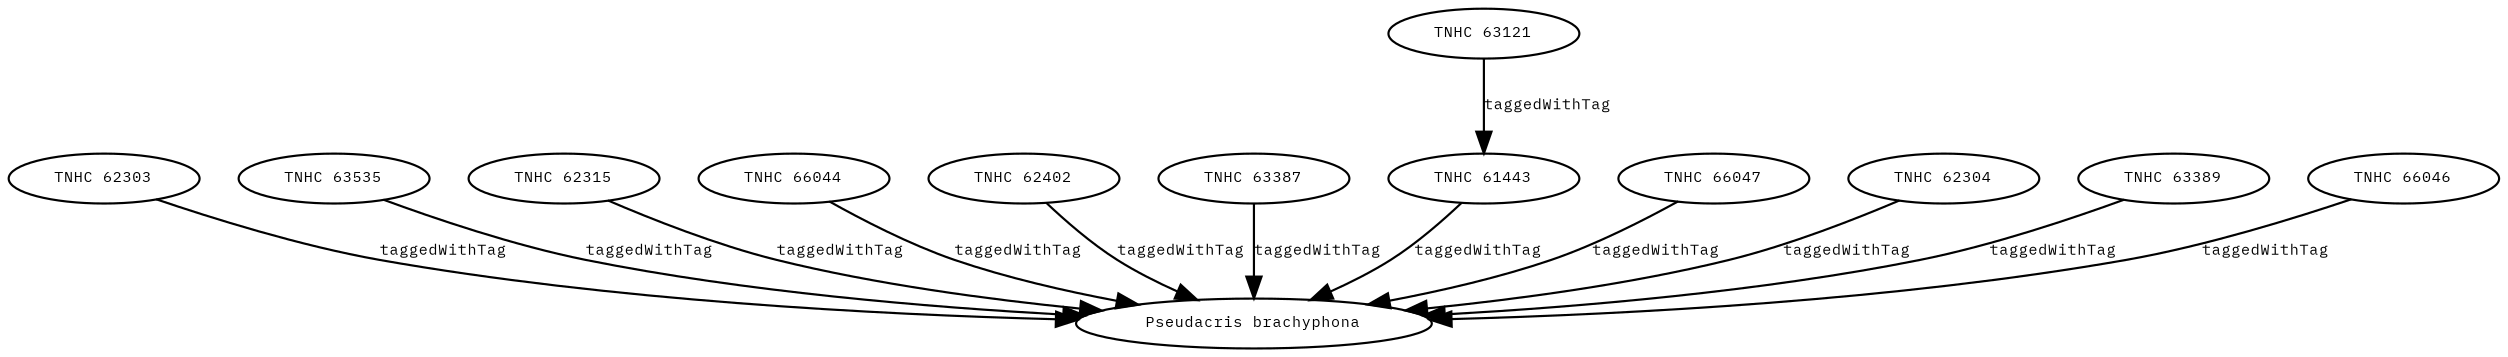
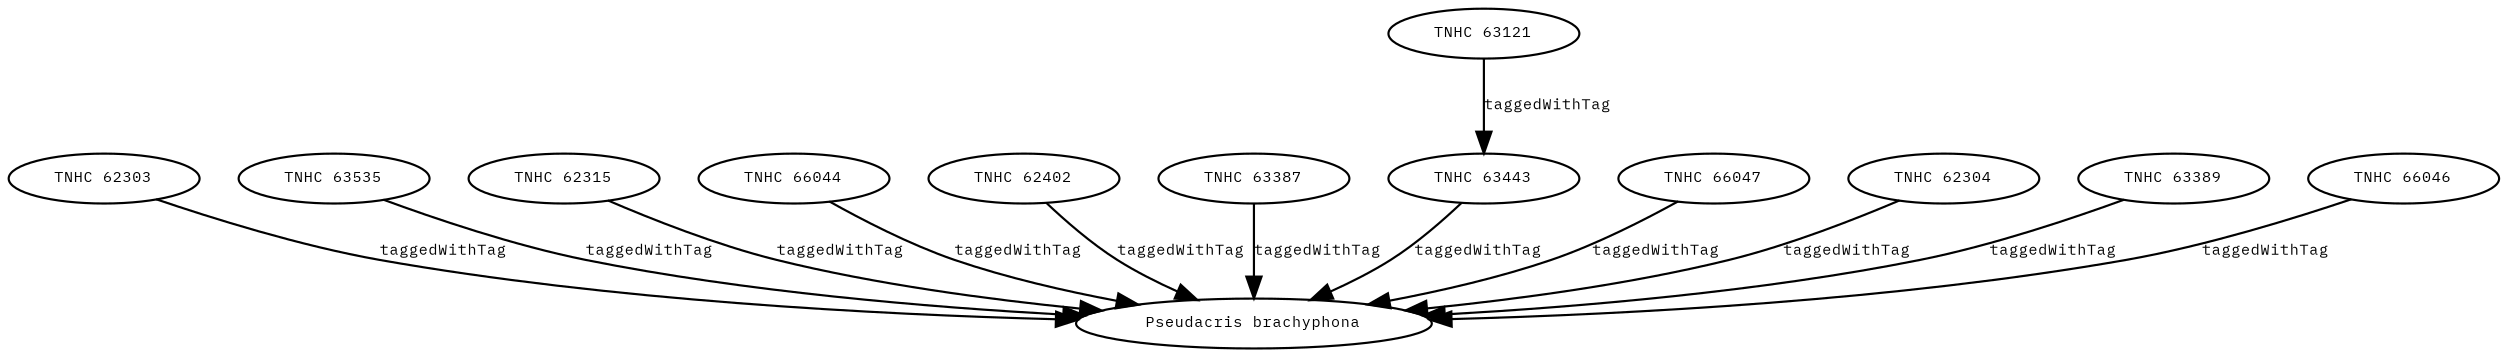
(1484, 179) -> (1484, 179)
